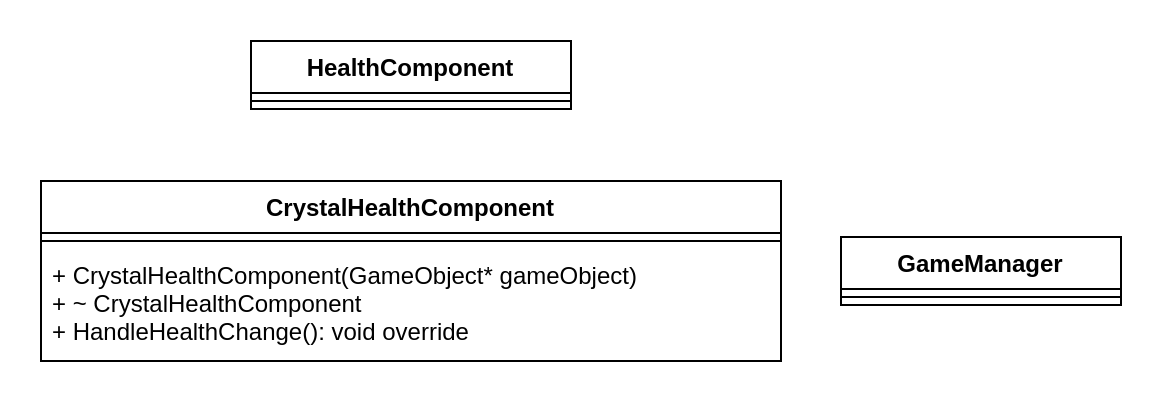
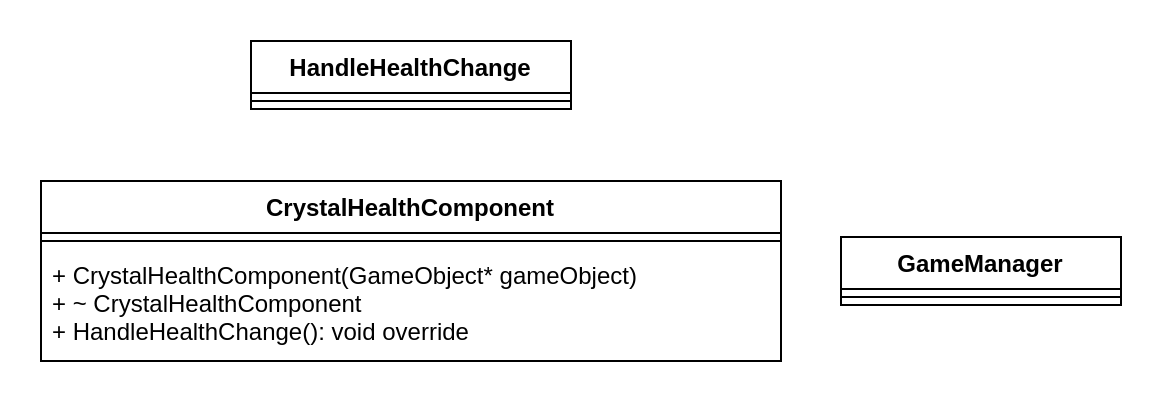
(410, 68) -> (410, 68)
